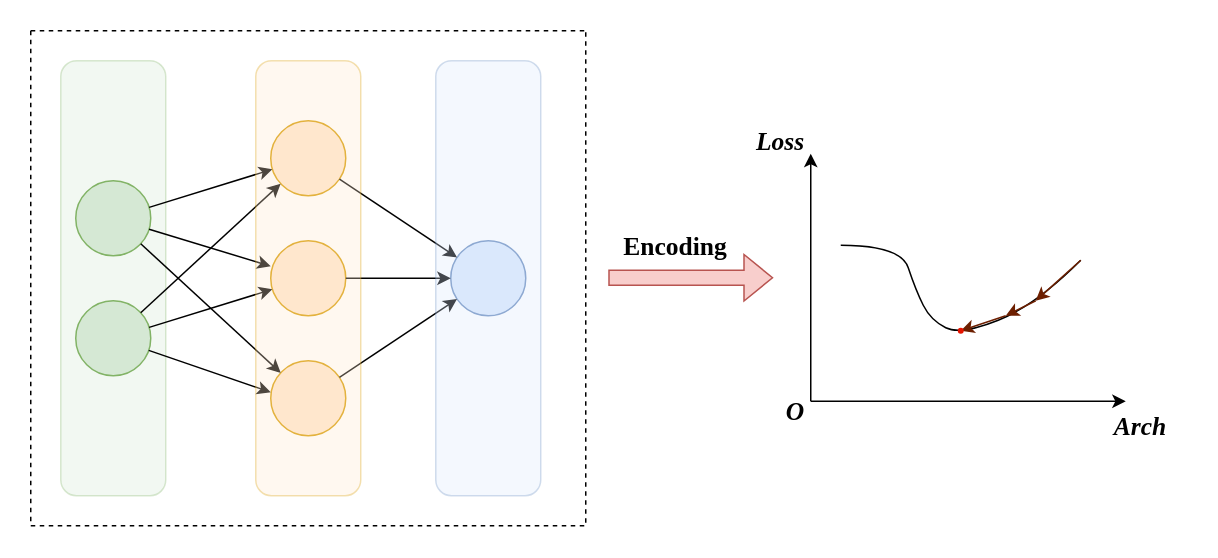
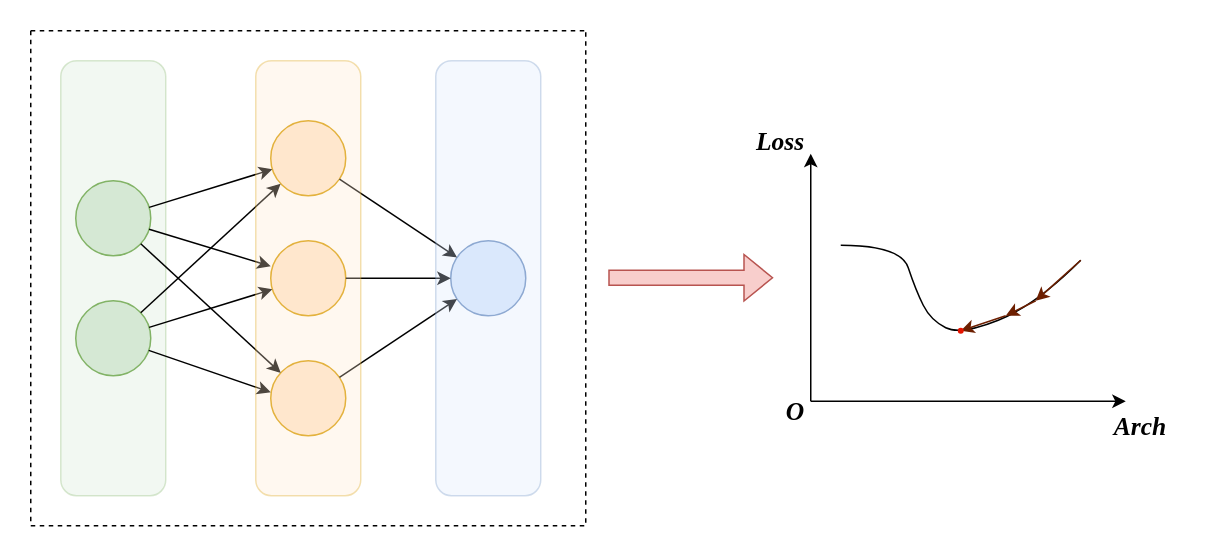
(676, 248) -> none
